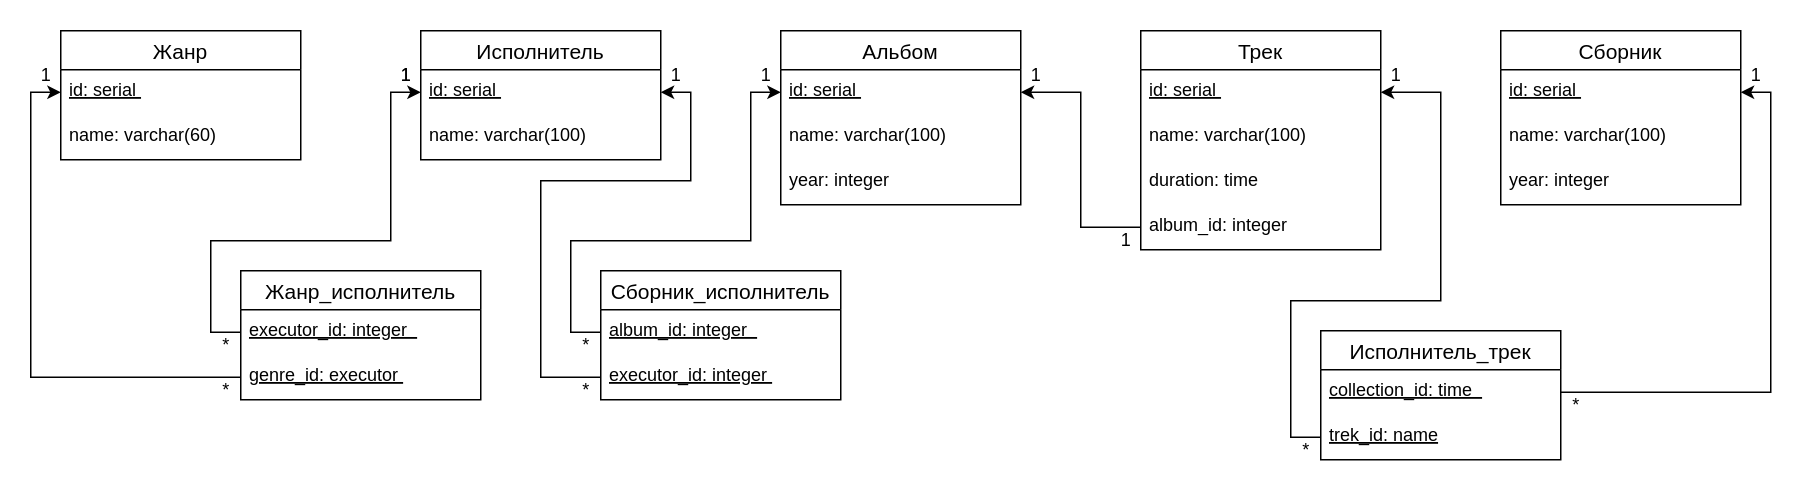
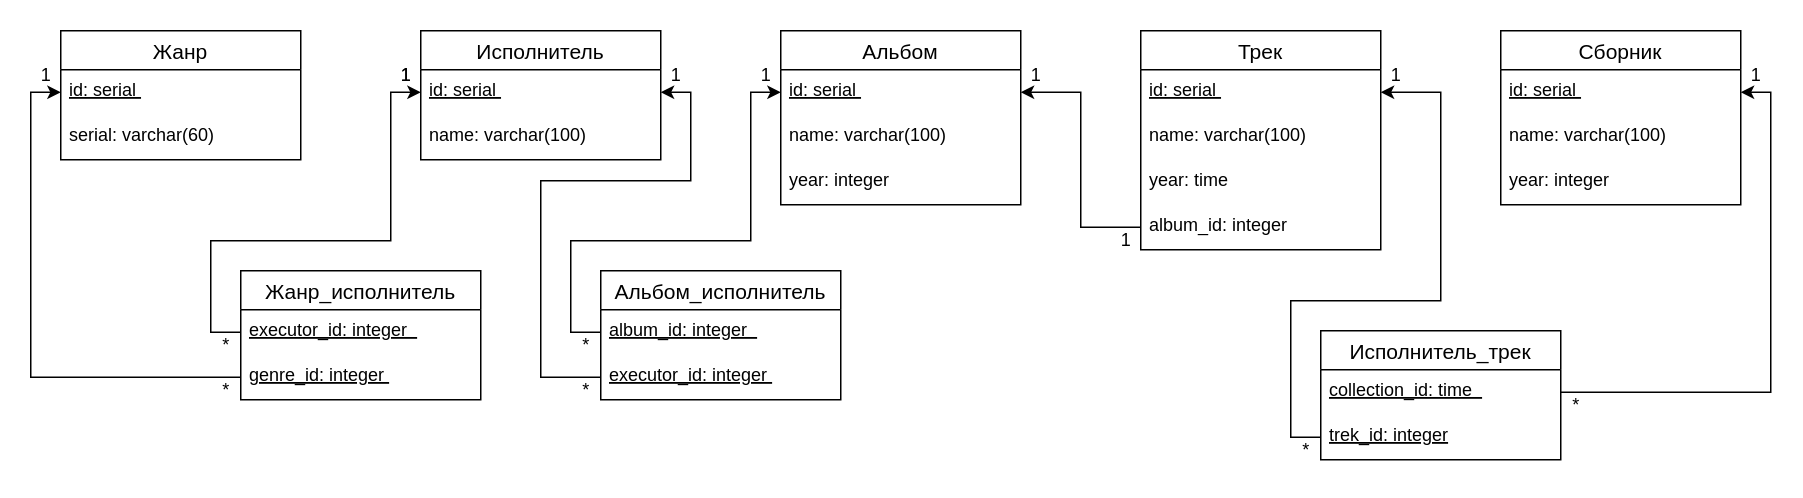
(150, 135) -> (155, 135)
(1210, 180) -> (1192, 180)
(720, 292) -> (720, 292)
(333, 375) -> (325, 375)
(1388, 435) -> (1400, 435)
